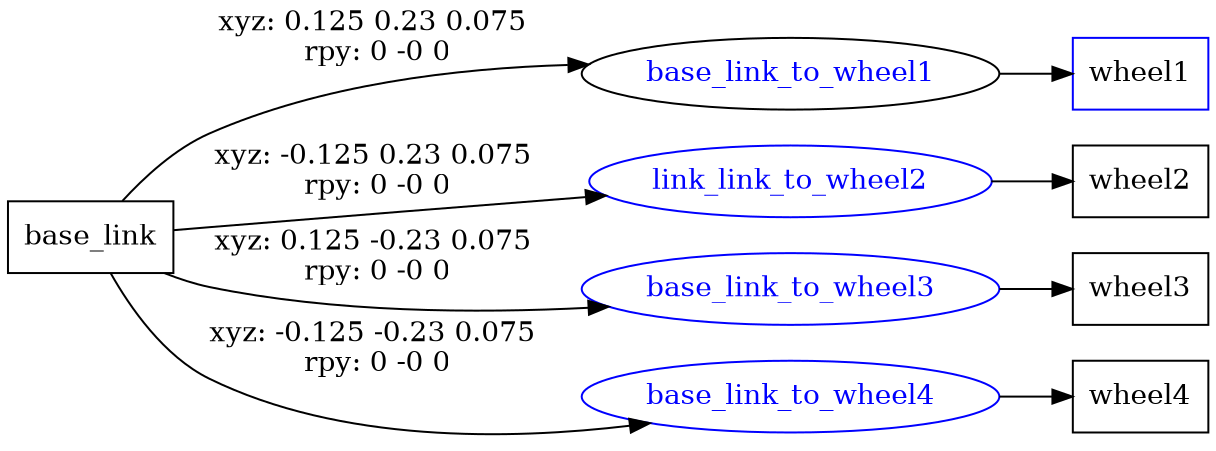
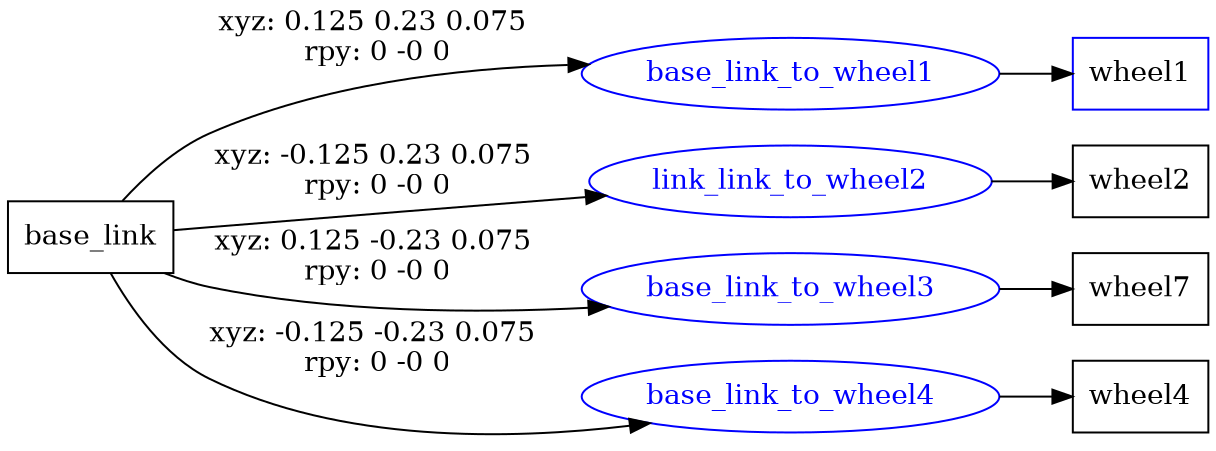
(791, 74) -> (791, 74)
(1141, 289) -> (1141, 289)
